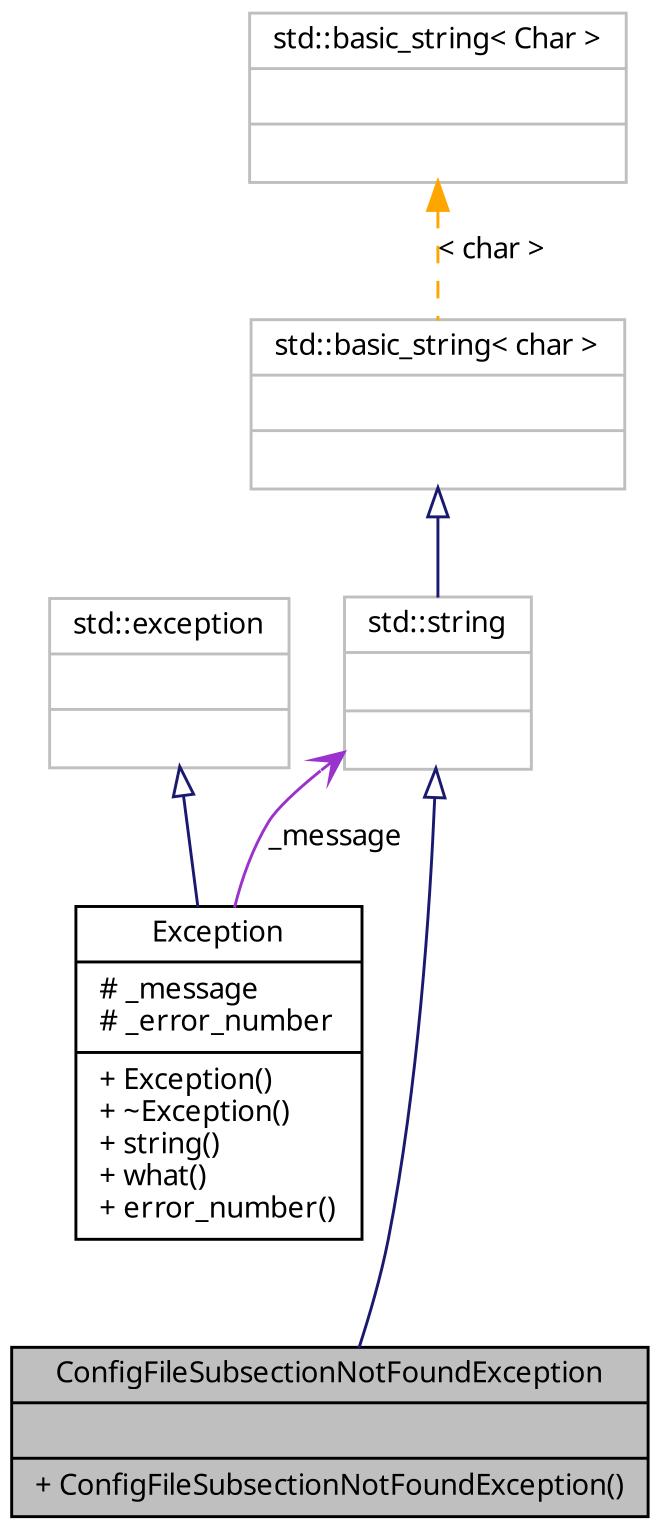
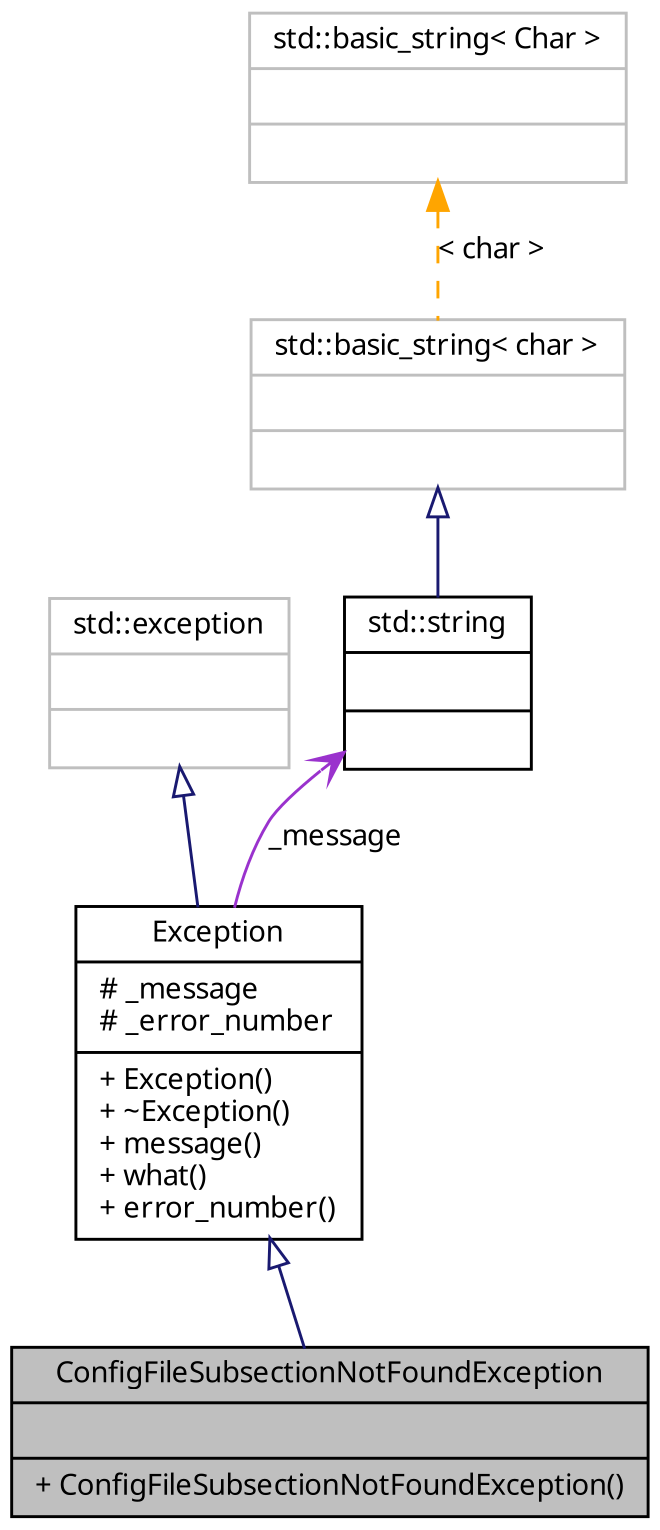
(438, 683) -> (438, 683)
(413, 1076) -> (292, 1307)
(161, 1144) -> (181, 1144)
